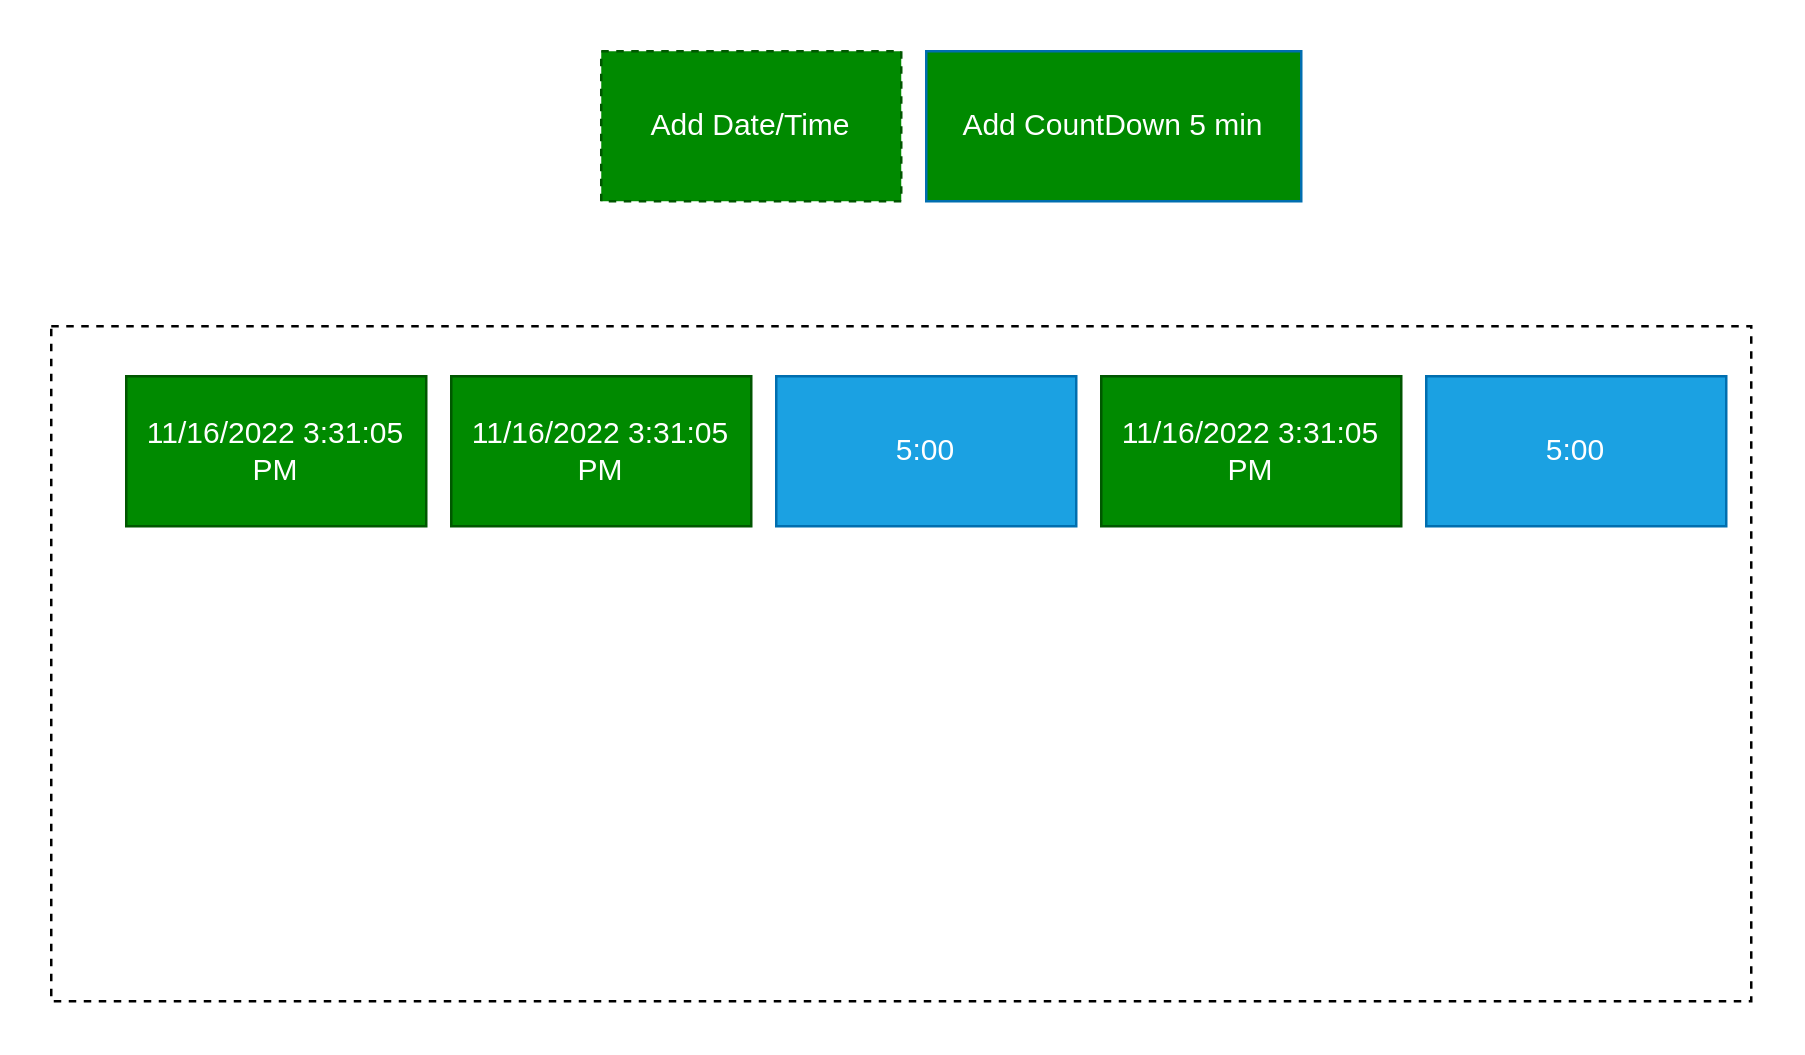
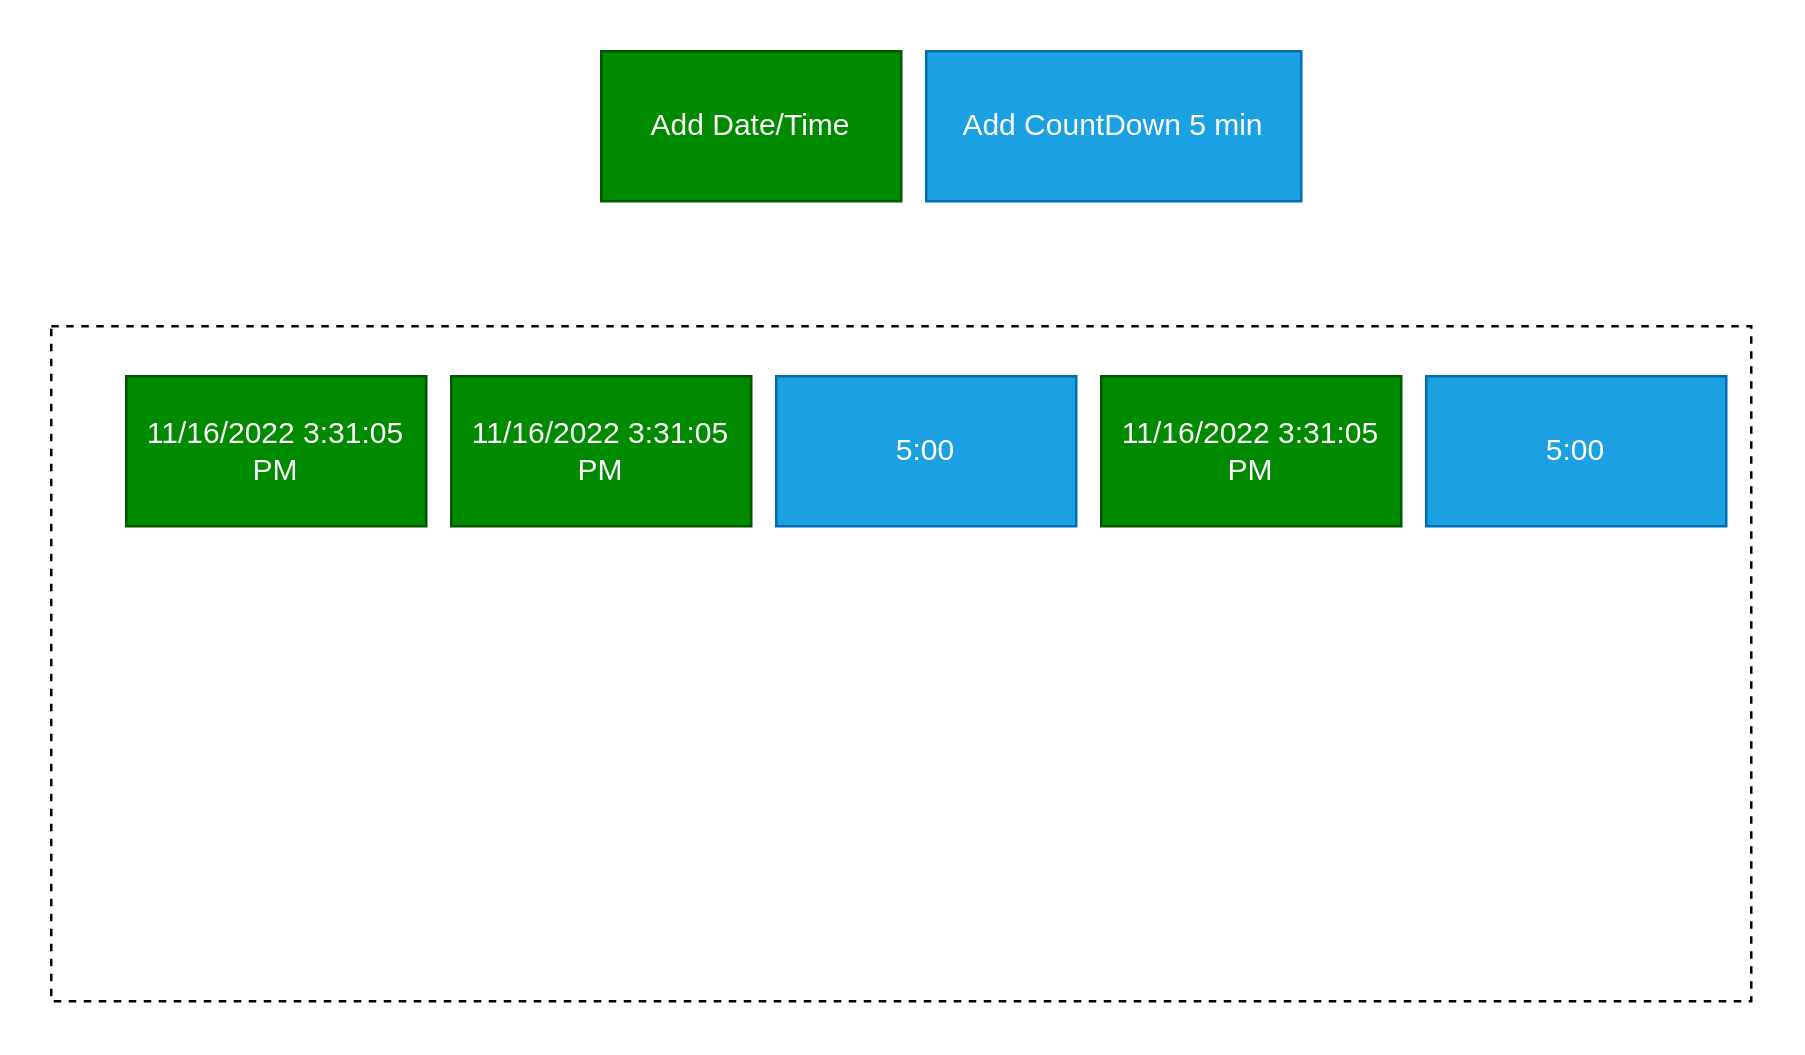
(751, 126) -> (751, 126)
(1114, 126) -> (1114, 126)
